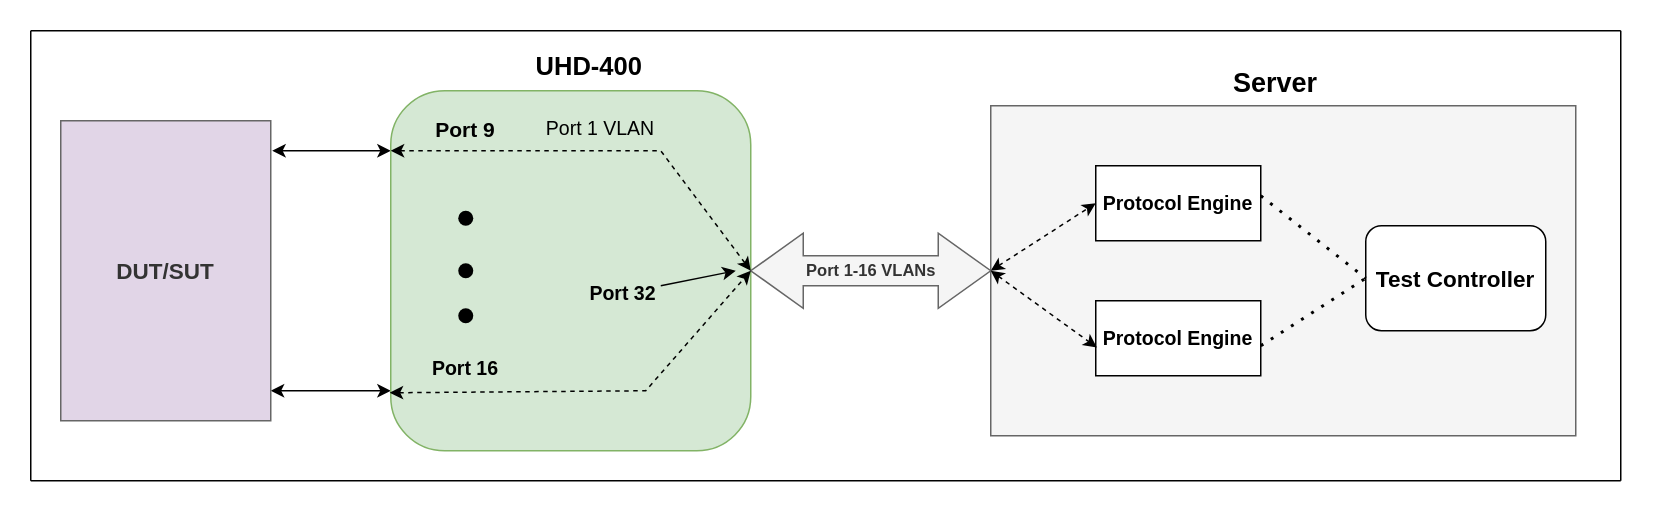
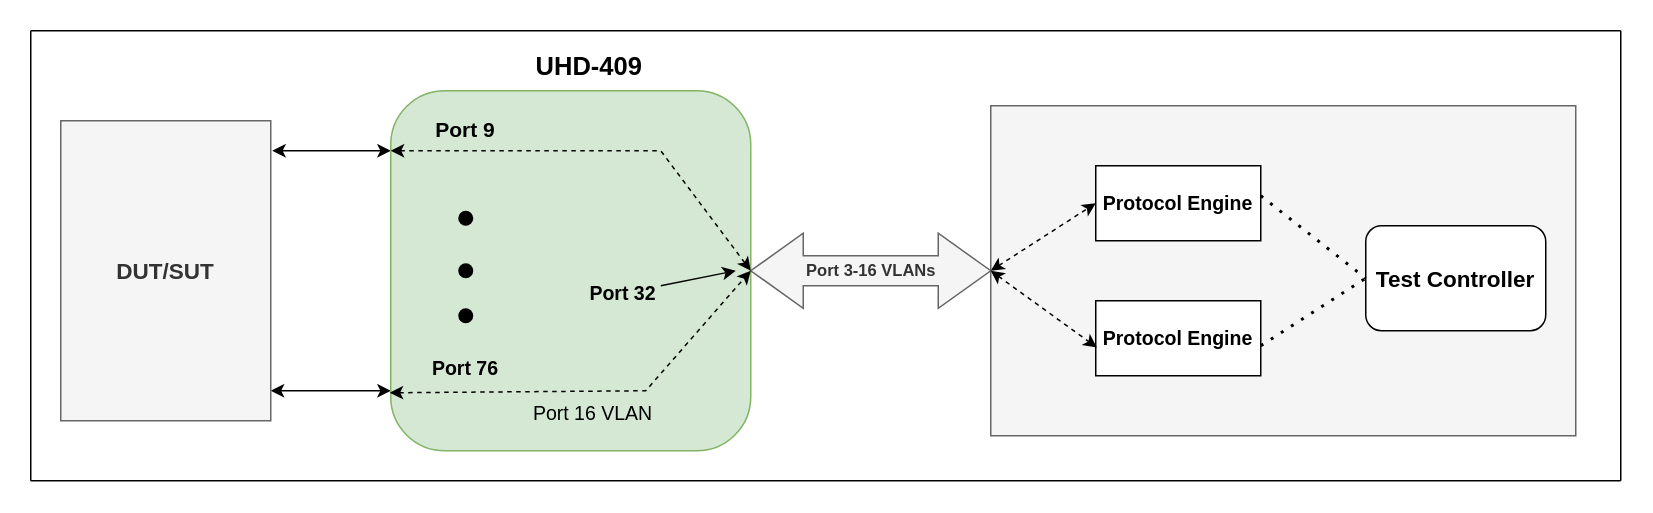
(590, 68) -> (590, 68)
(1276, 83) -> none
(601, 128) -> none
(166, 271) -> (166, 271)
(872, 271) -> (872, 271)
(466, 368) -> (466, 368)
none -> (593, 413)
